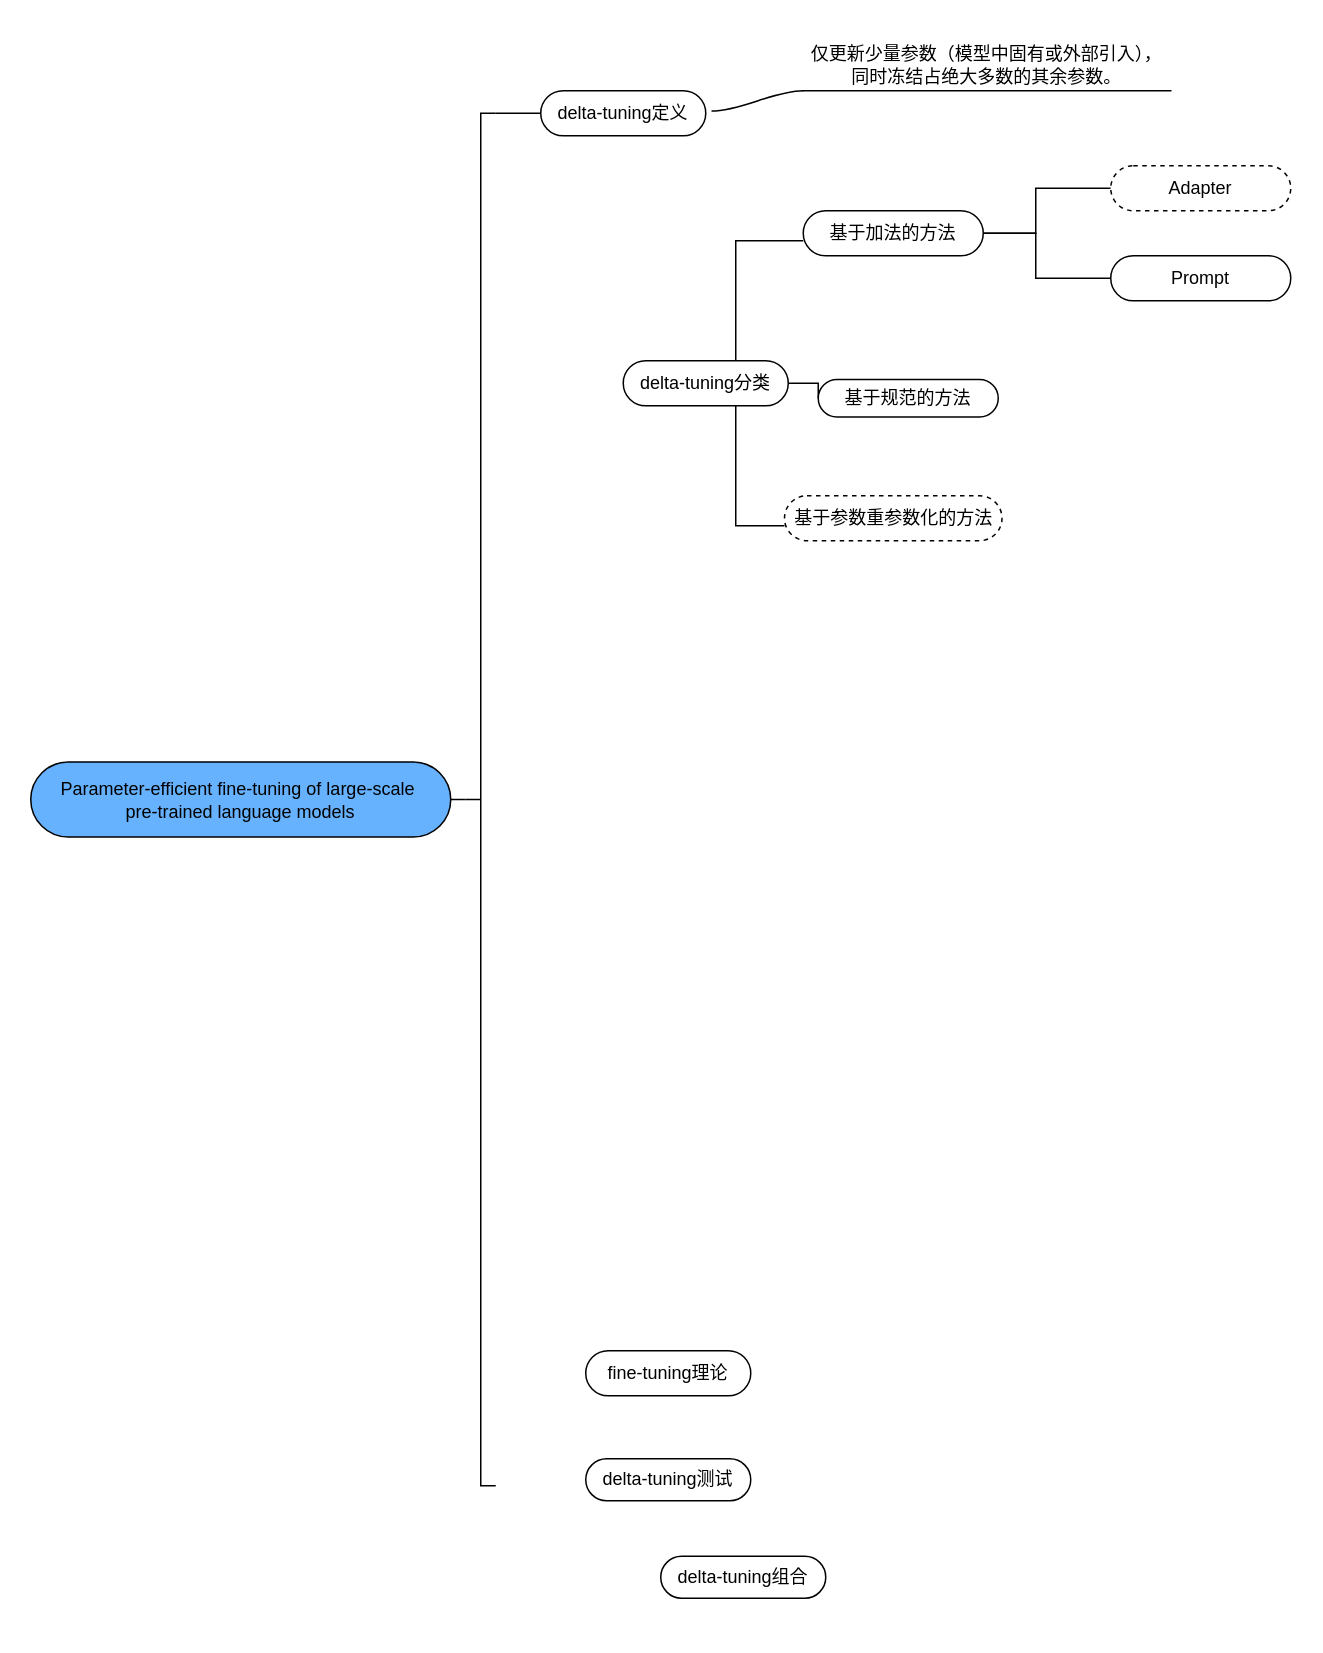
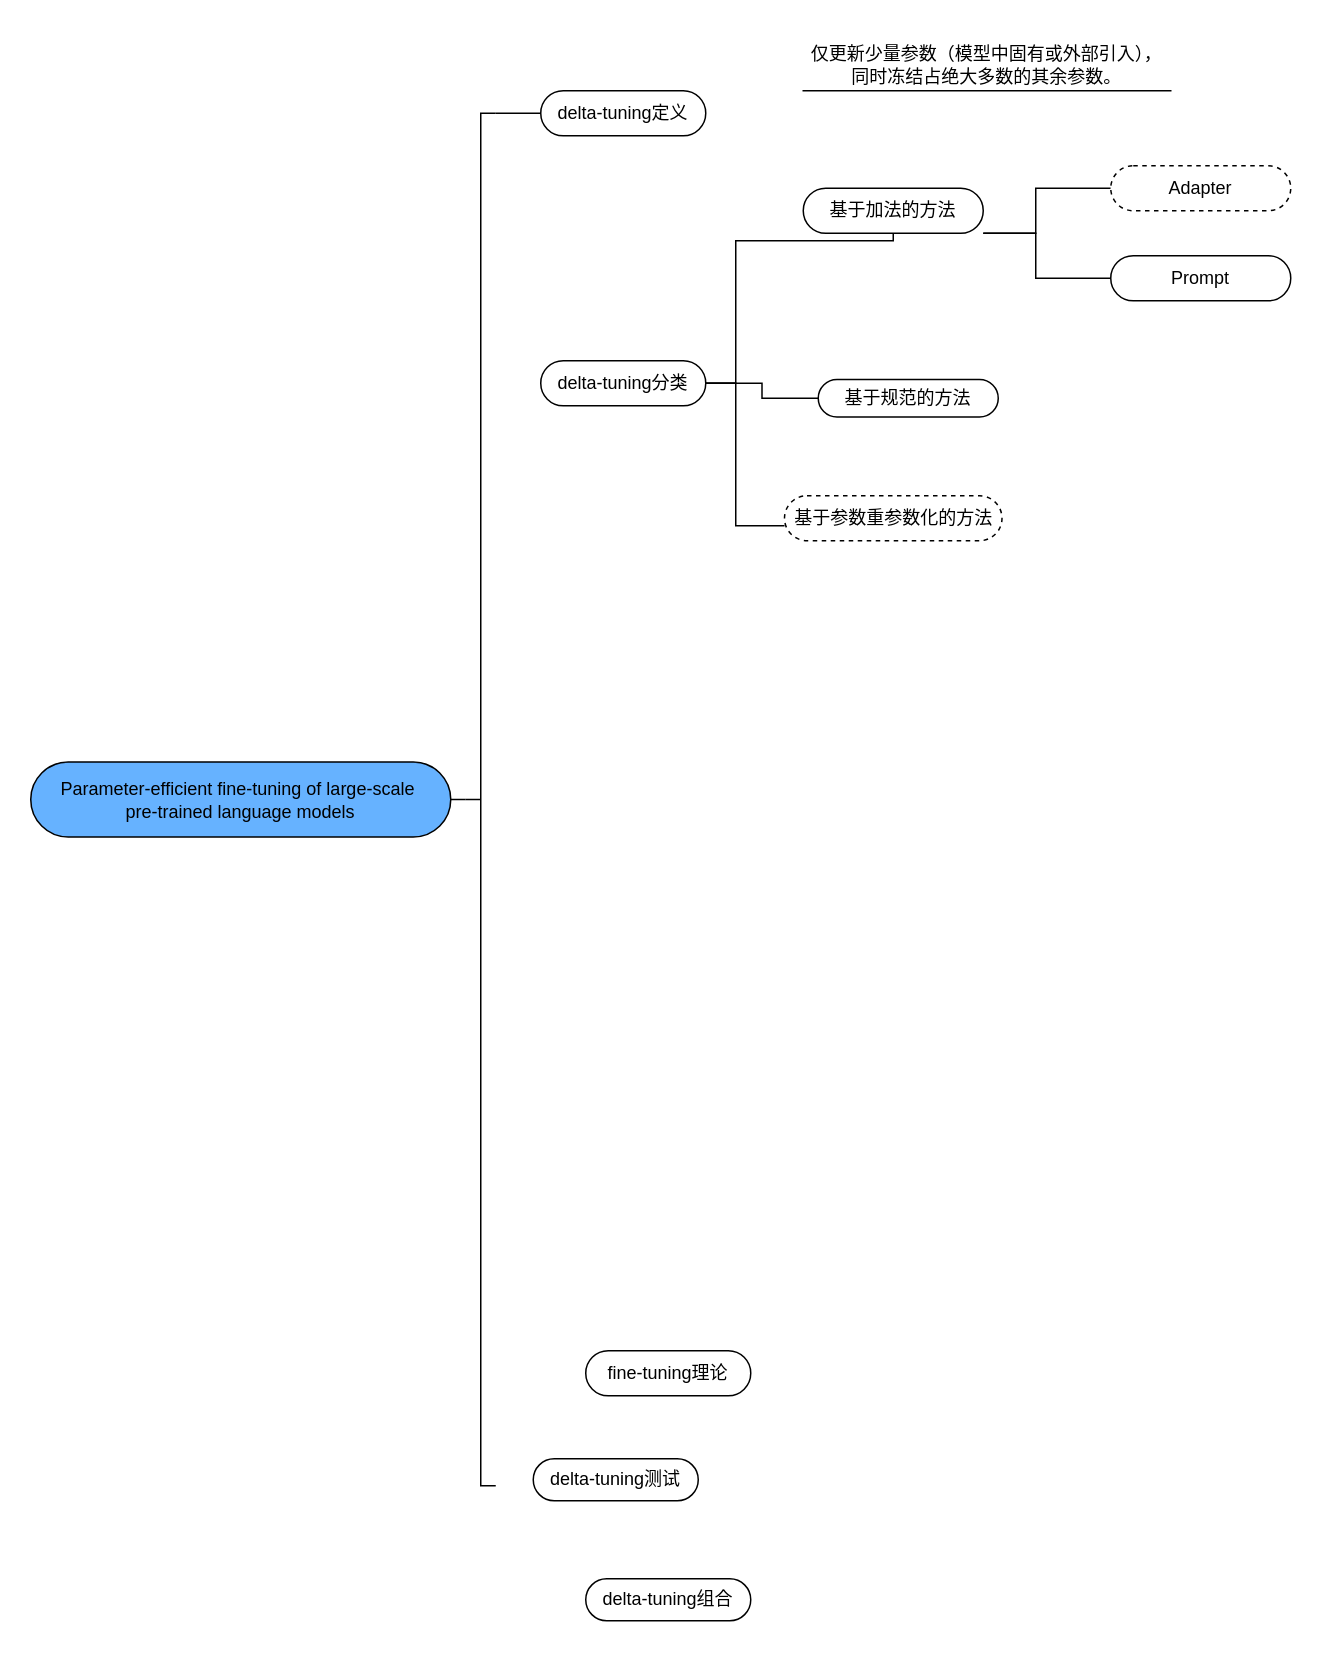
(756, 101) -> none
(893, 233) -> (893, 211)
(706, 383) -> (623, 383)
(668, 1480) -> (616, 1480)
(743, 1577) -> (668, 1600)
